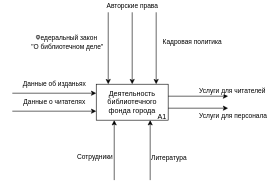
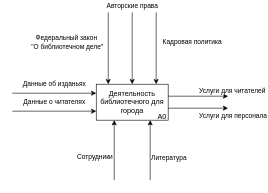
(132, 102) -> (132, 102)
(162, 117) -> (162, 117)
